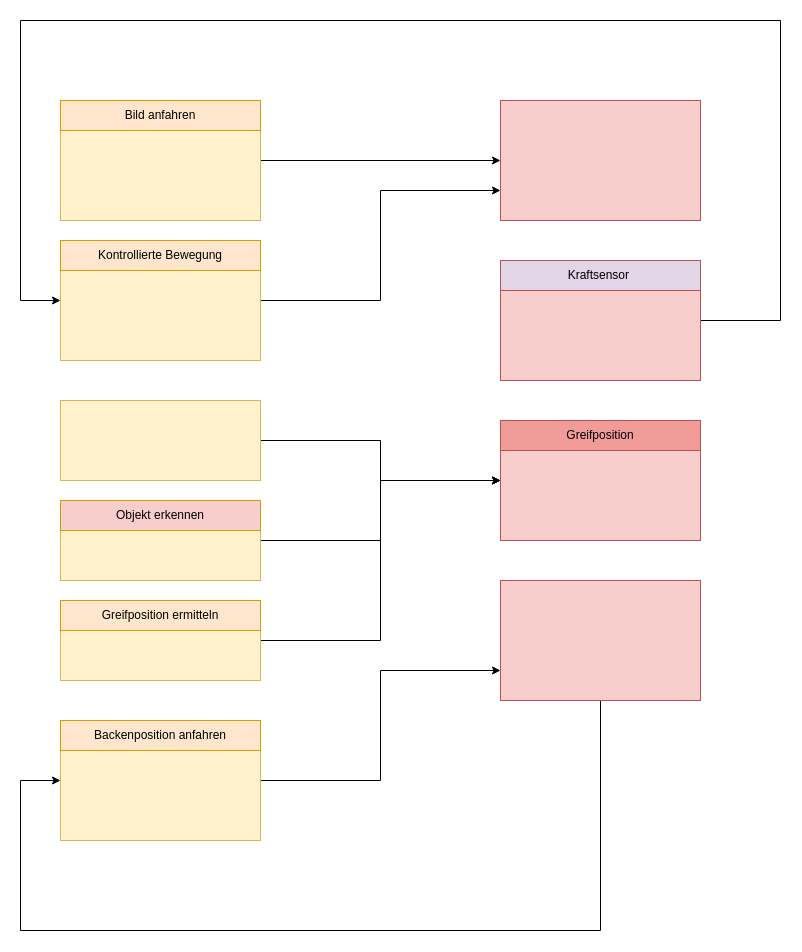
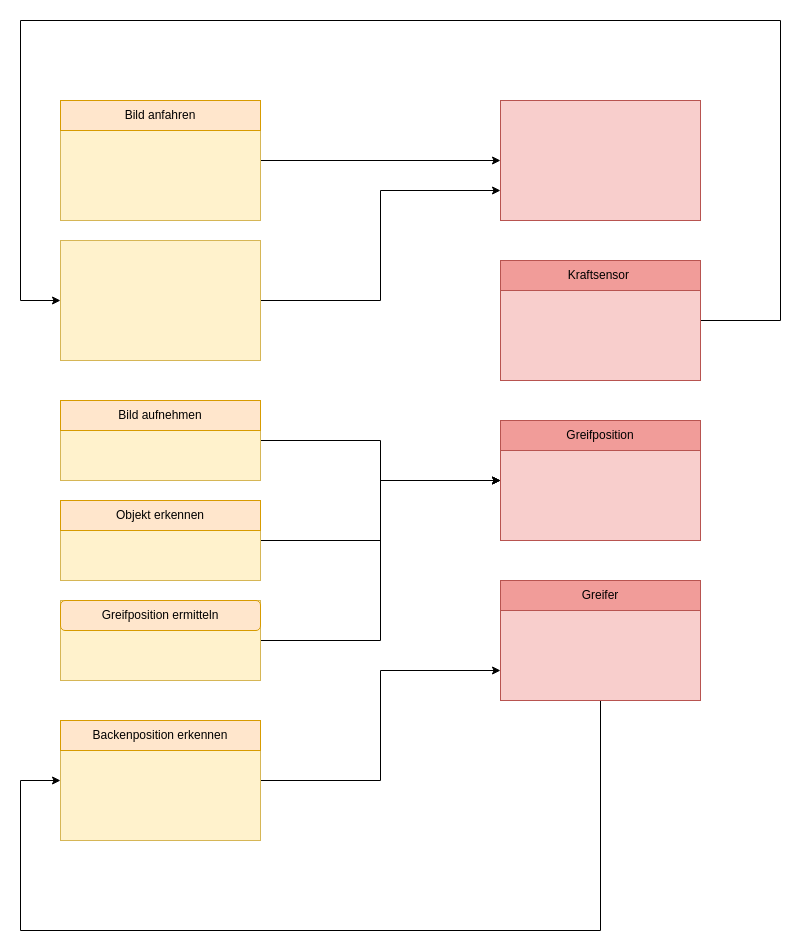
(161, 256) -> none
(601, 276) -> (601, 276)
none -> (161, 416)
(161, 516) -> (161, 516)
none -> (601, 596)
(161, 616) -> (161, 616)
(161, 736) -> (161, 736)
